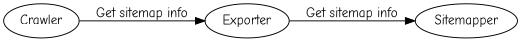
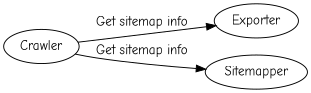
(347, 21) -> (135, 63)
